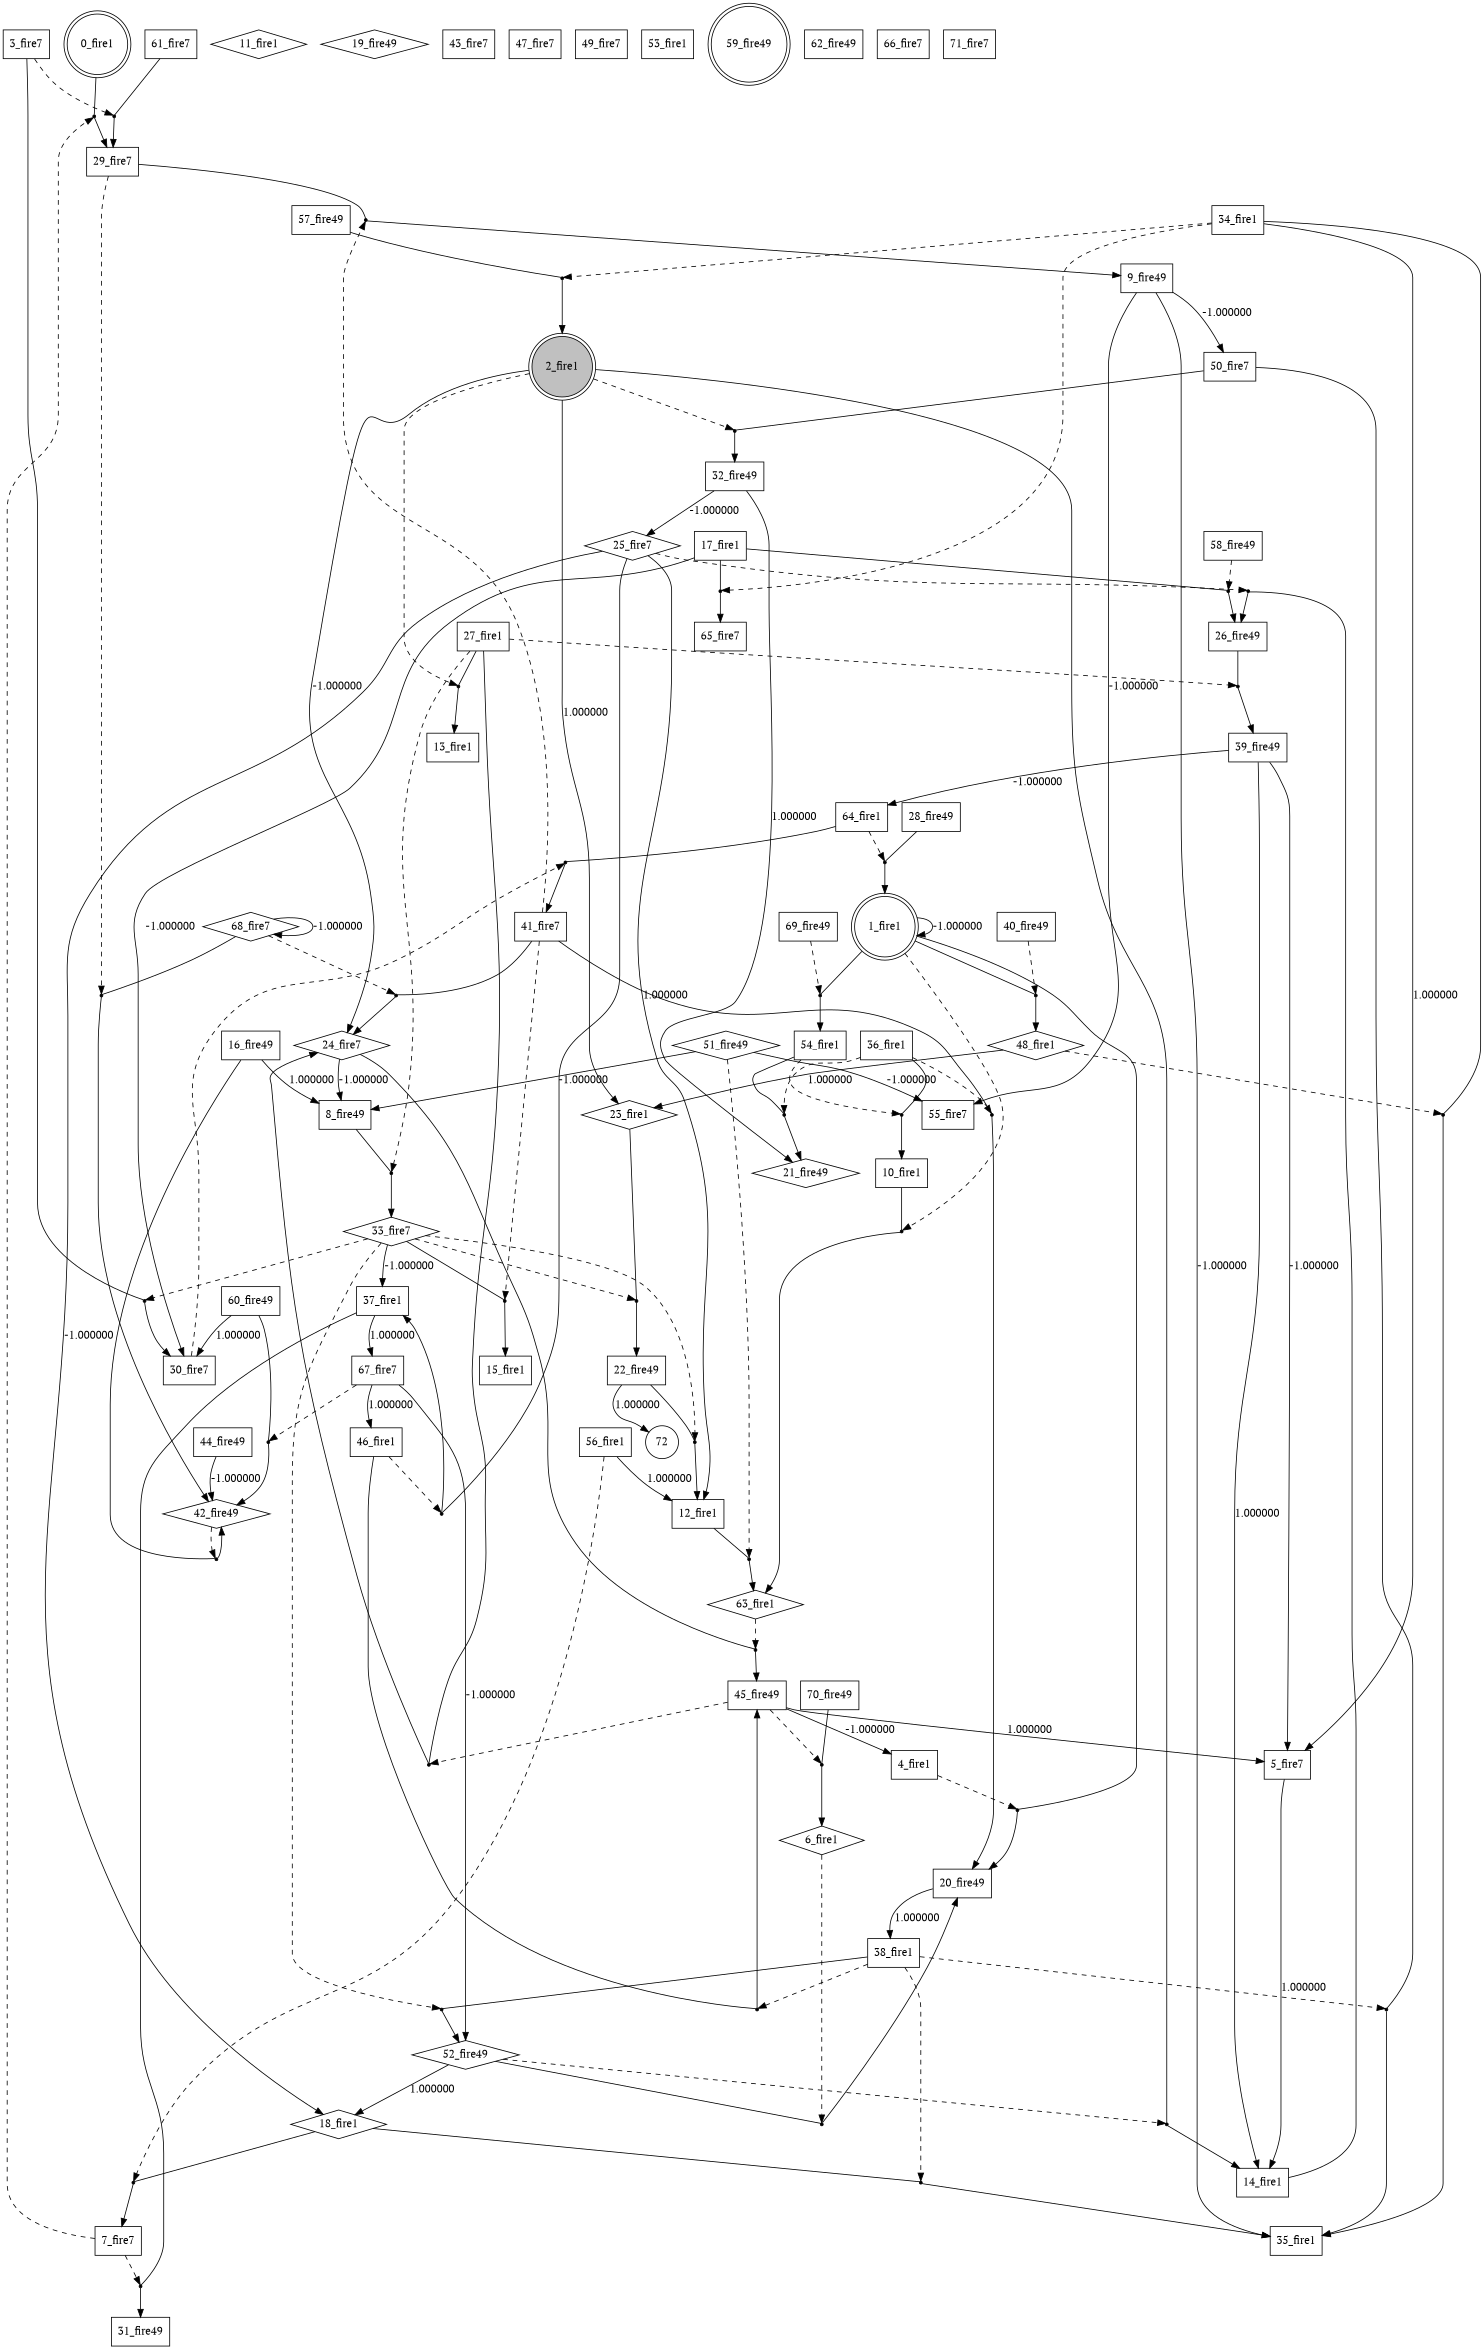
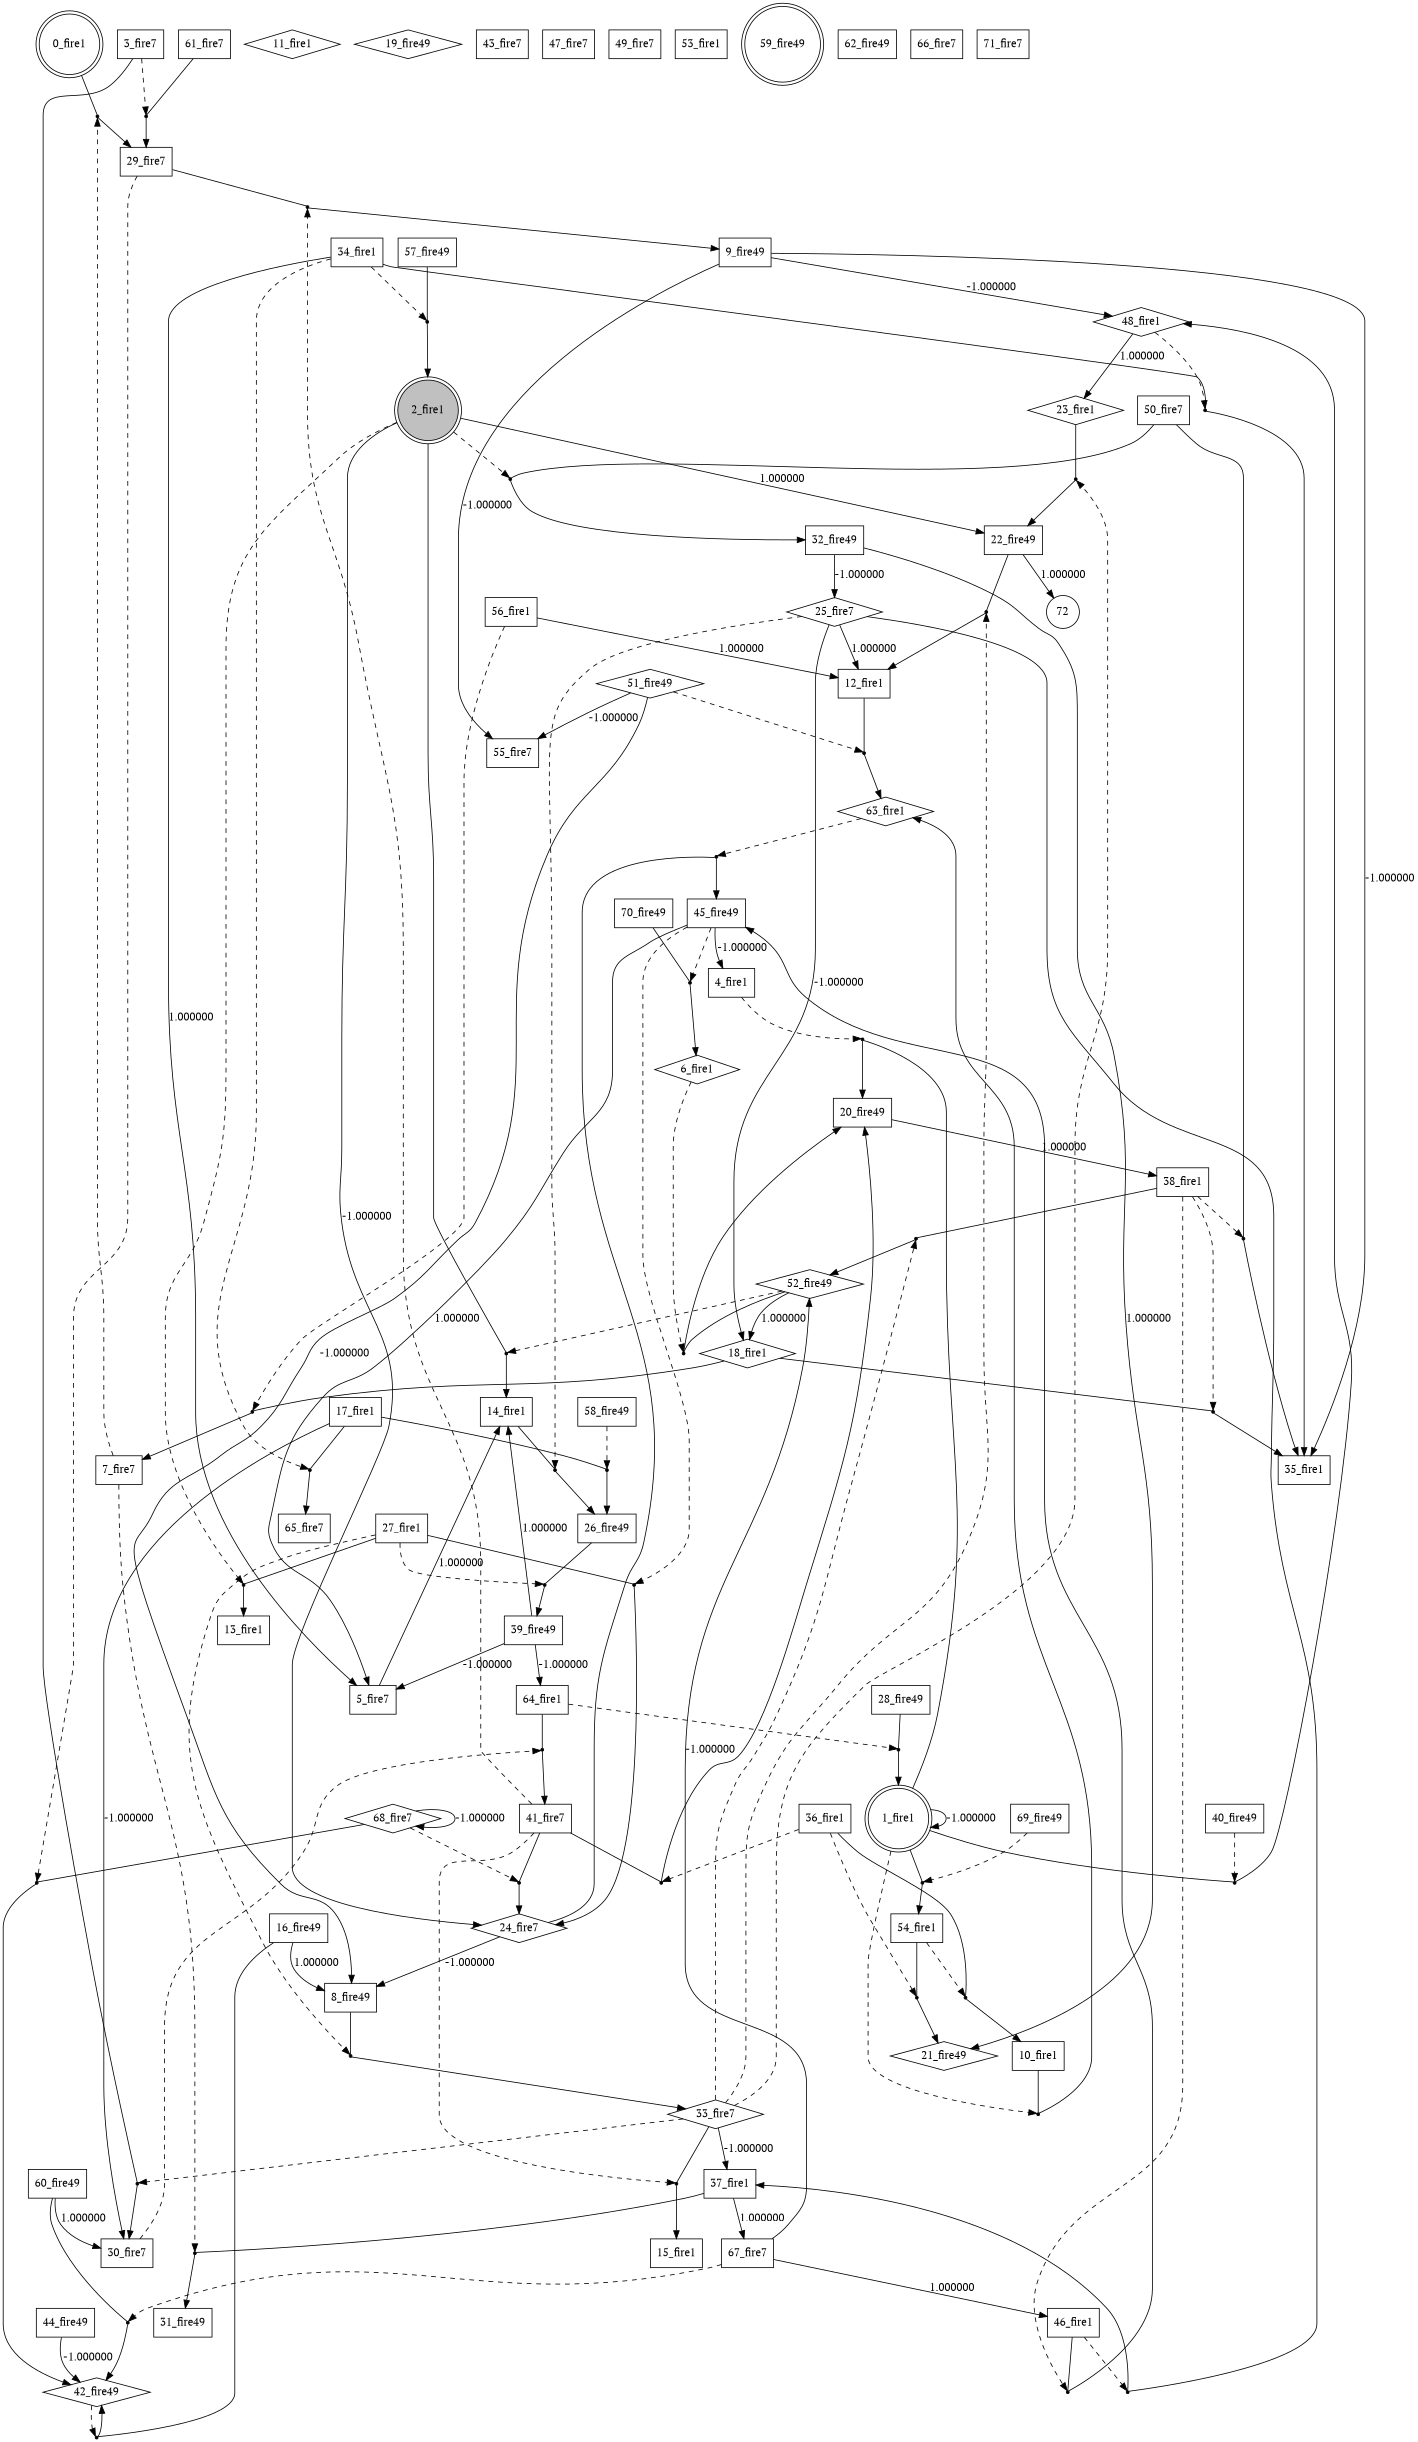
(1200, 315) -> (938, 286)
(568, 753) -> (718, 475)
